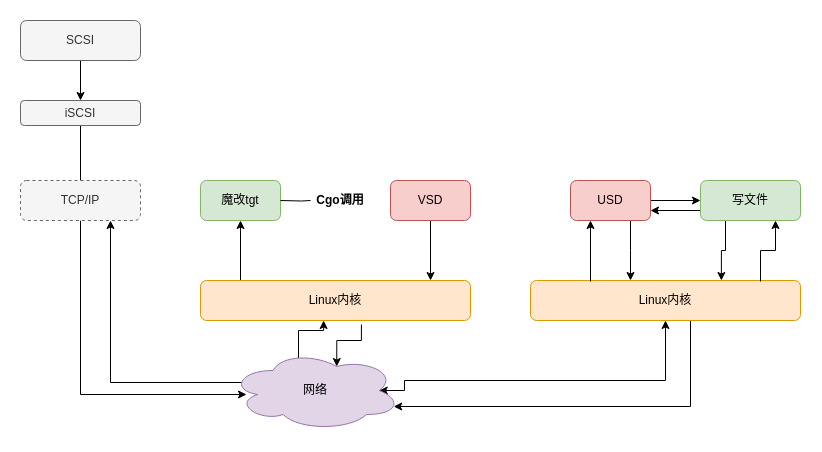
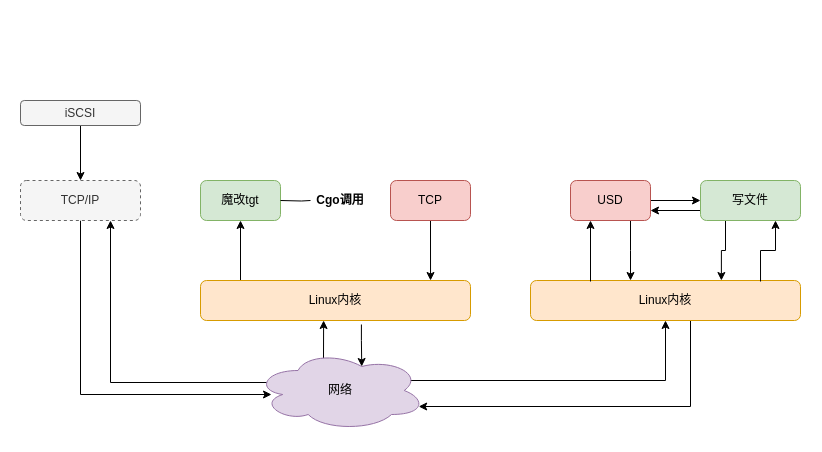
(81, 41) -> none
(81, 77) -> none
(81, 175) -> (81, 172)
(431, 201) -> (431, 201)
(316, 391) -> (341, 391)
